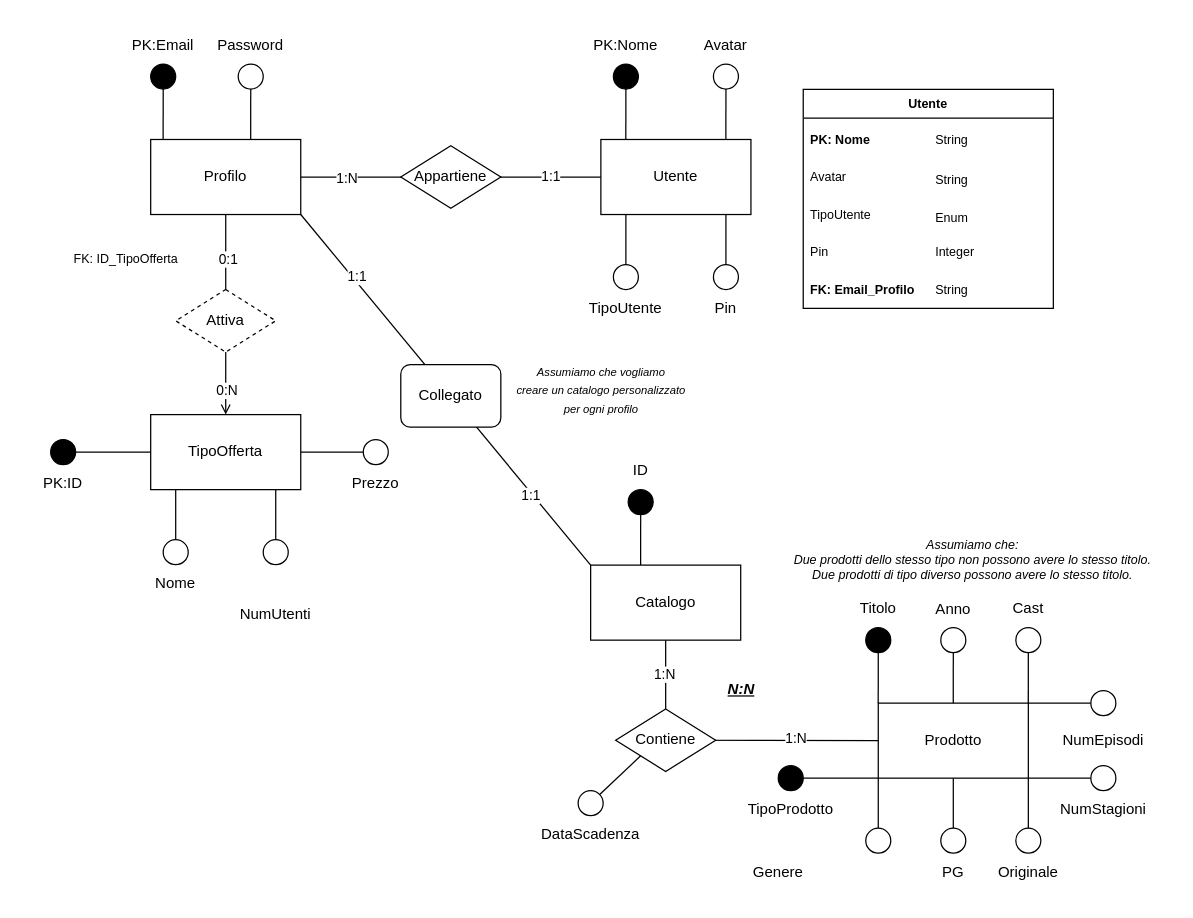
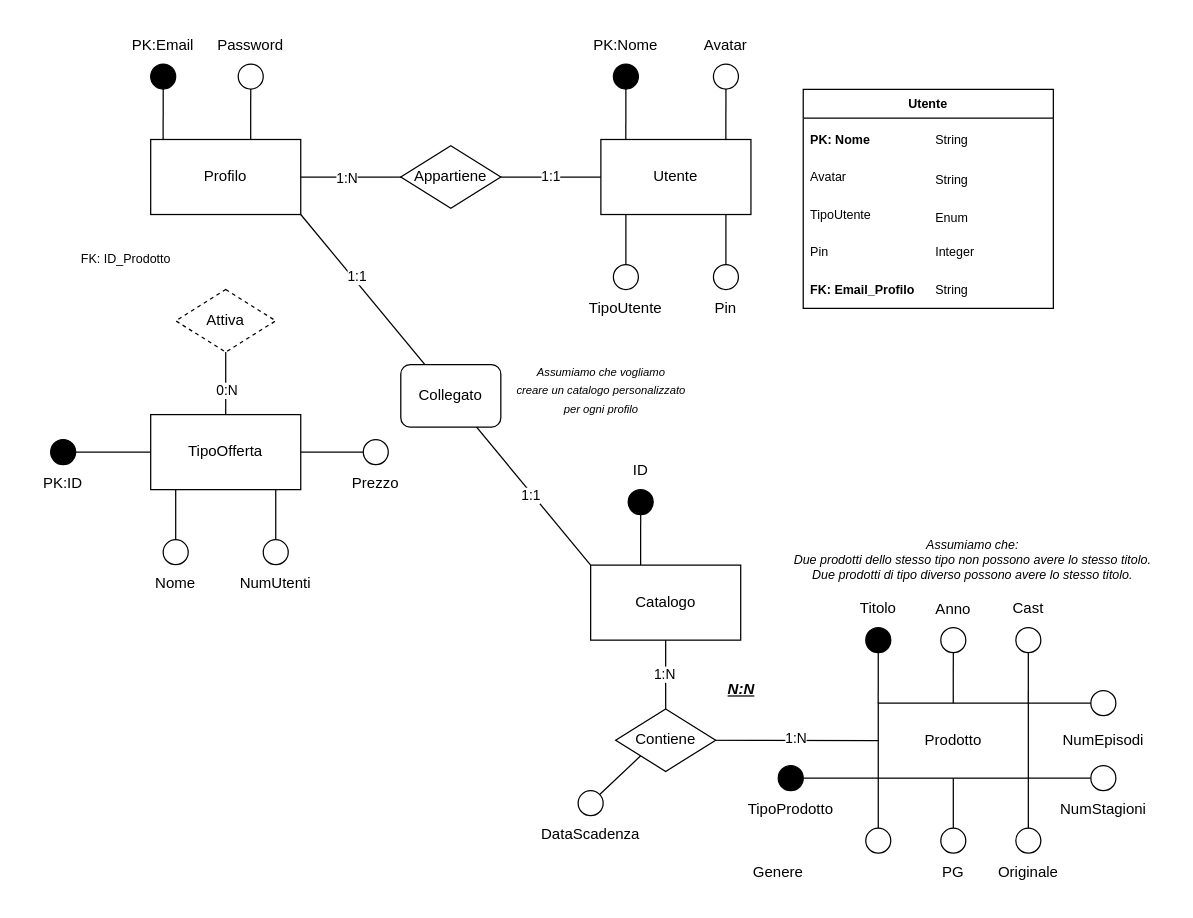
(226, 251) -> none
(126, 258) -> (126, 258)
(226, 408) -> (226, 408)
(276, 614) -> (276, 583)
